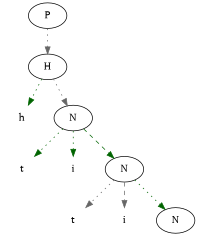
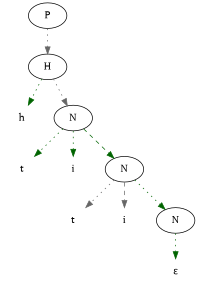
none -> (176, 272)
